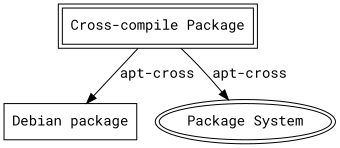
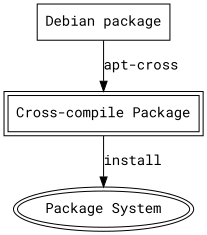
(116, 72) -> (104, 61)
(250, 74) -> (133, 161)
